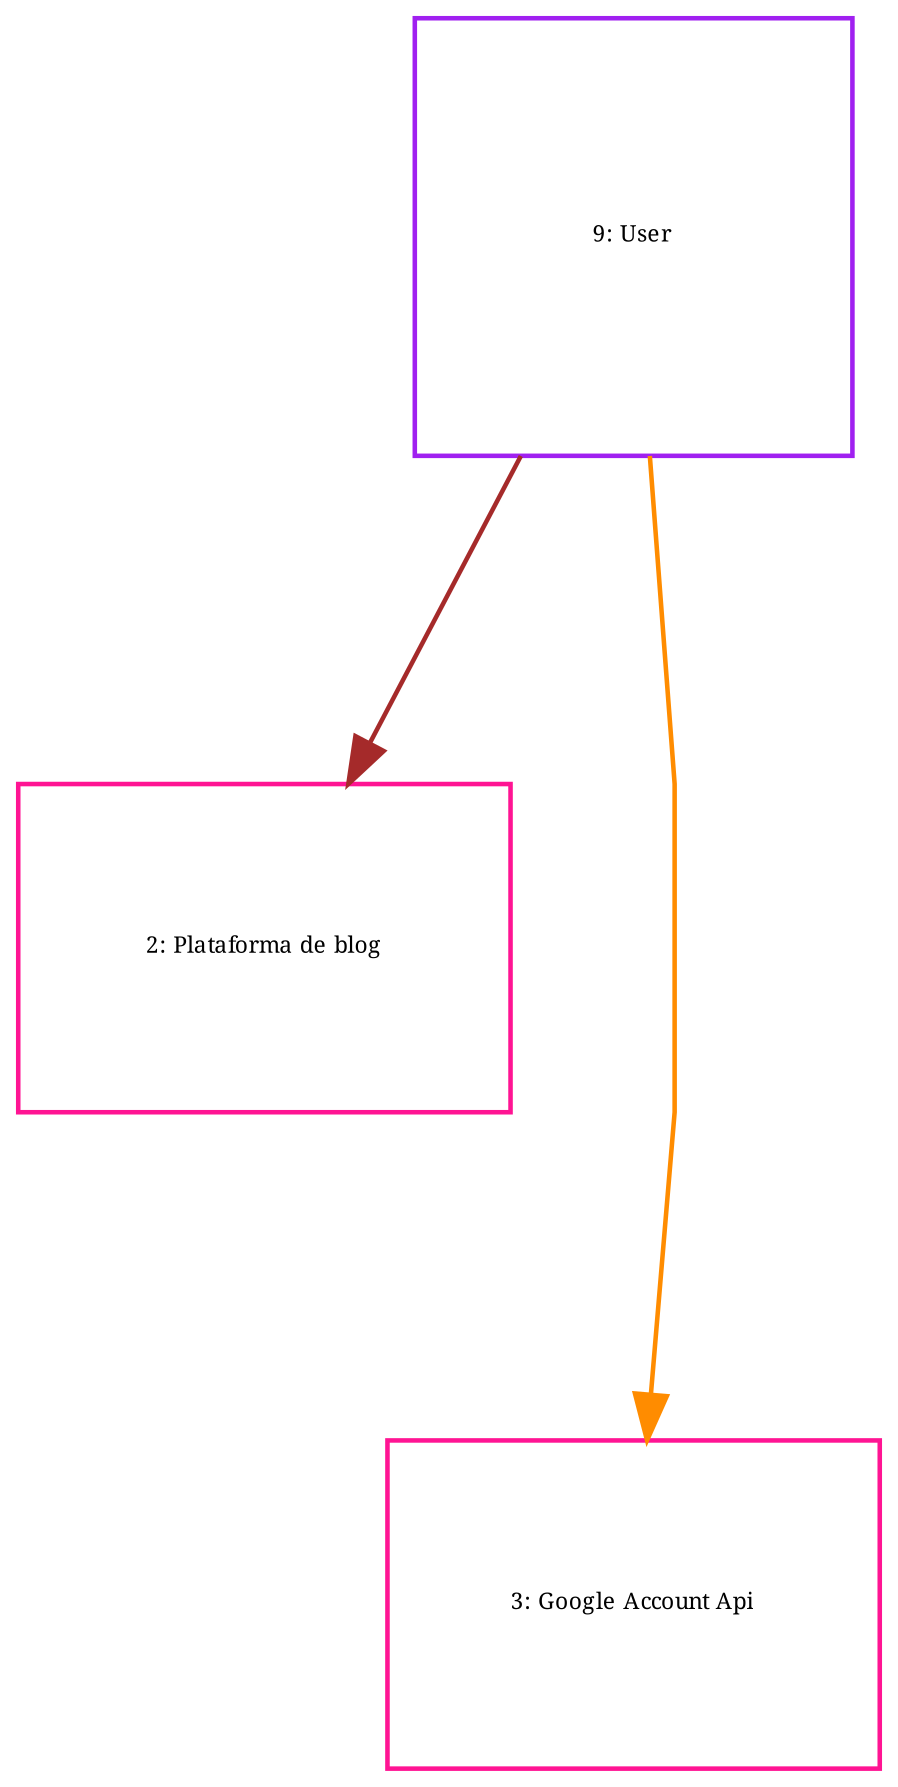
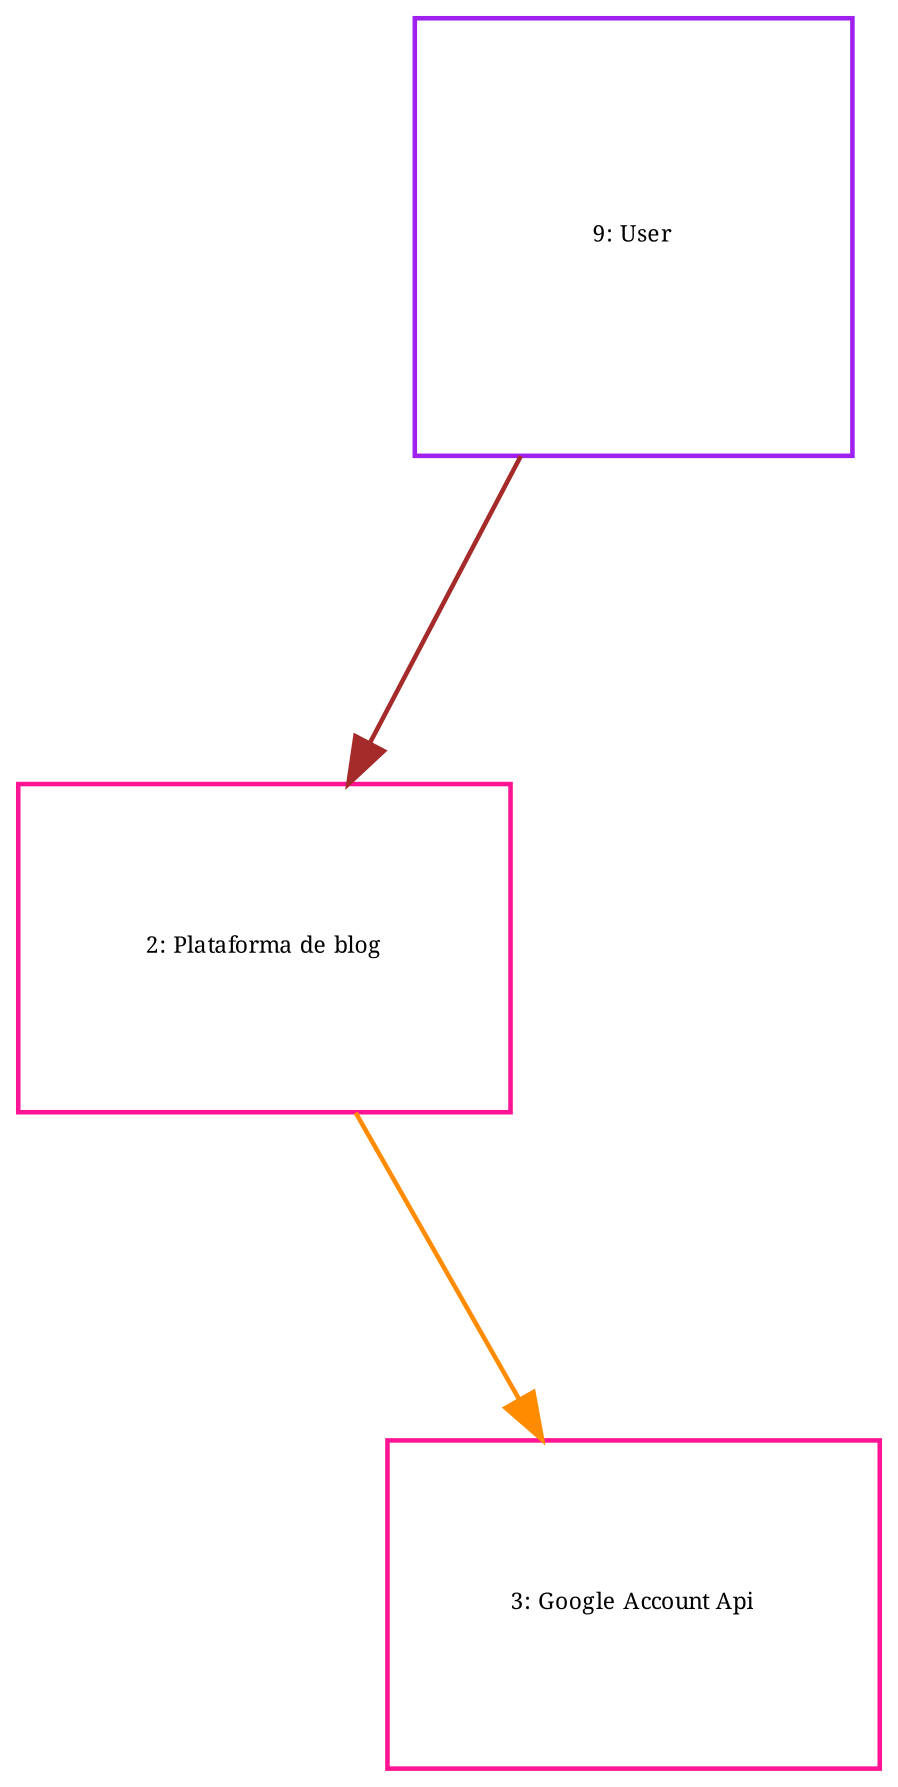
(675, 925) -> (438, 1256)
